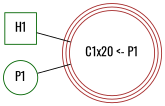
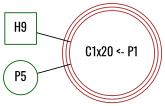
(21, 29) -> (21, 29)
(21, 78) -> (21, 78)
